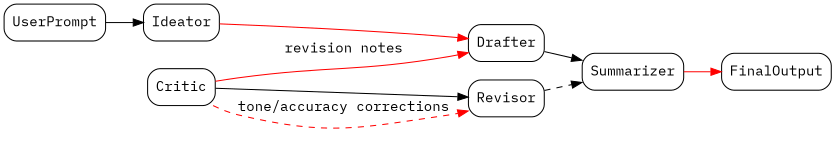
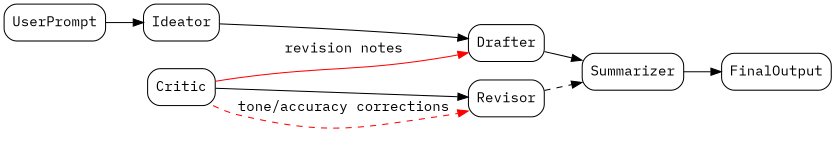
(339, 29) -> (339, 29)
(697, 72) -> (697, 72)
